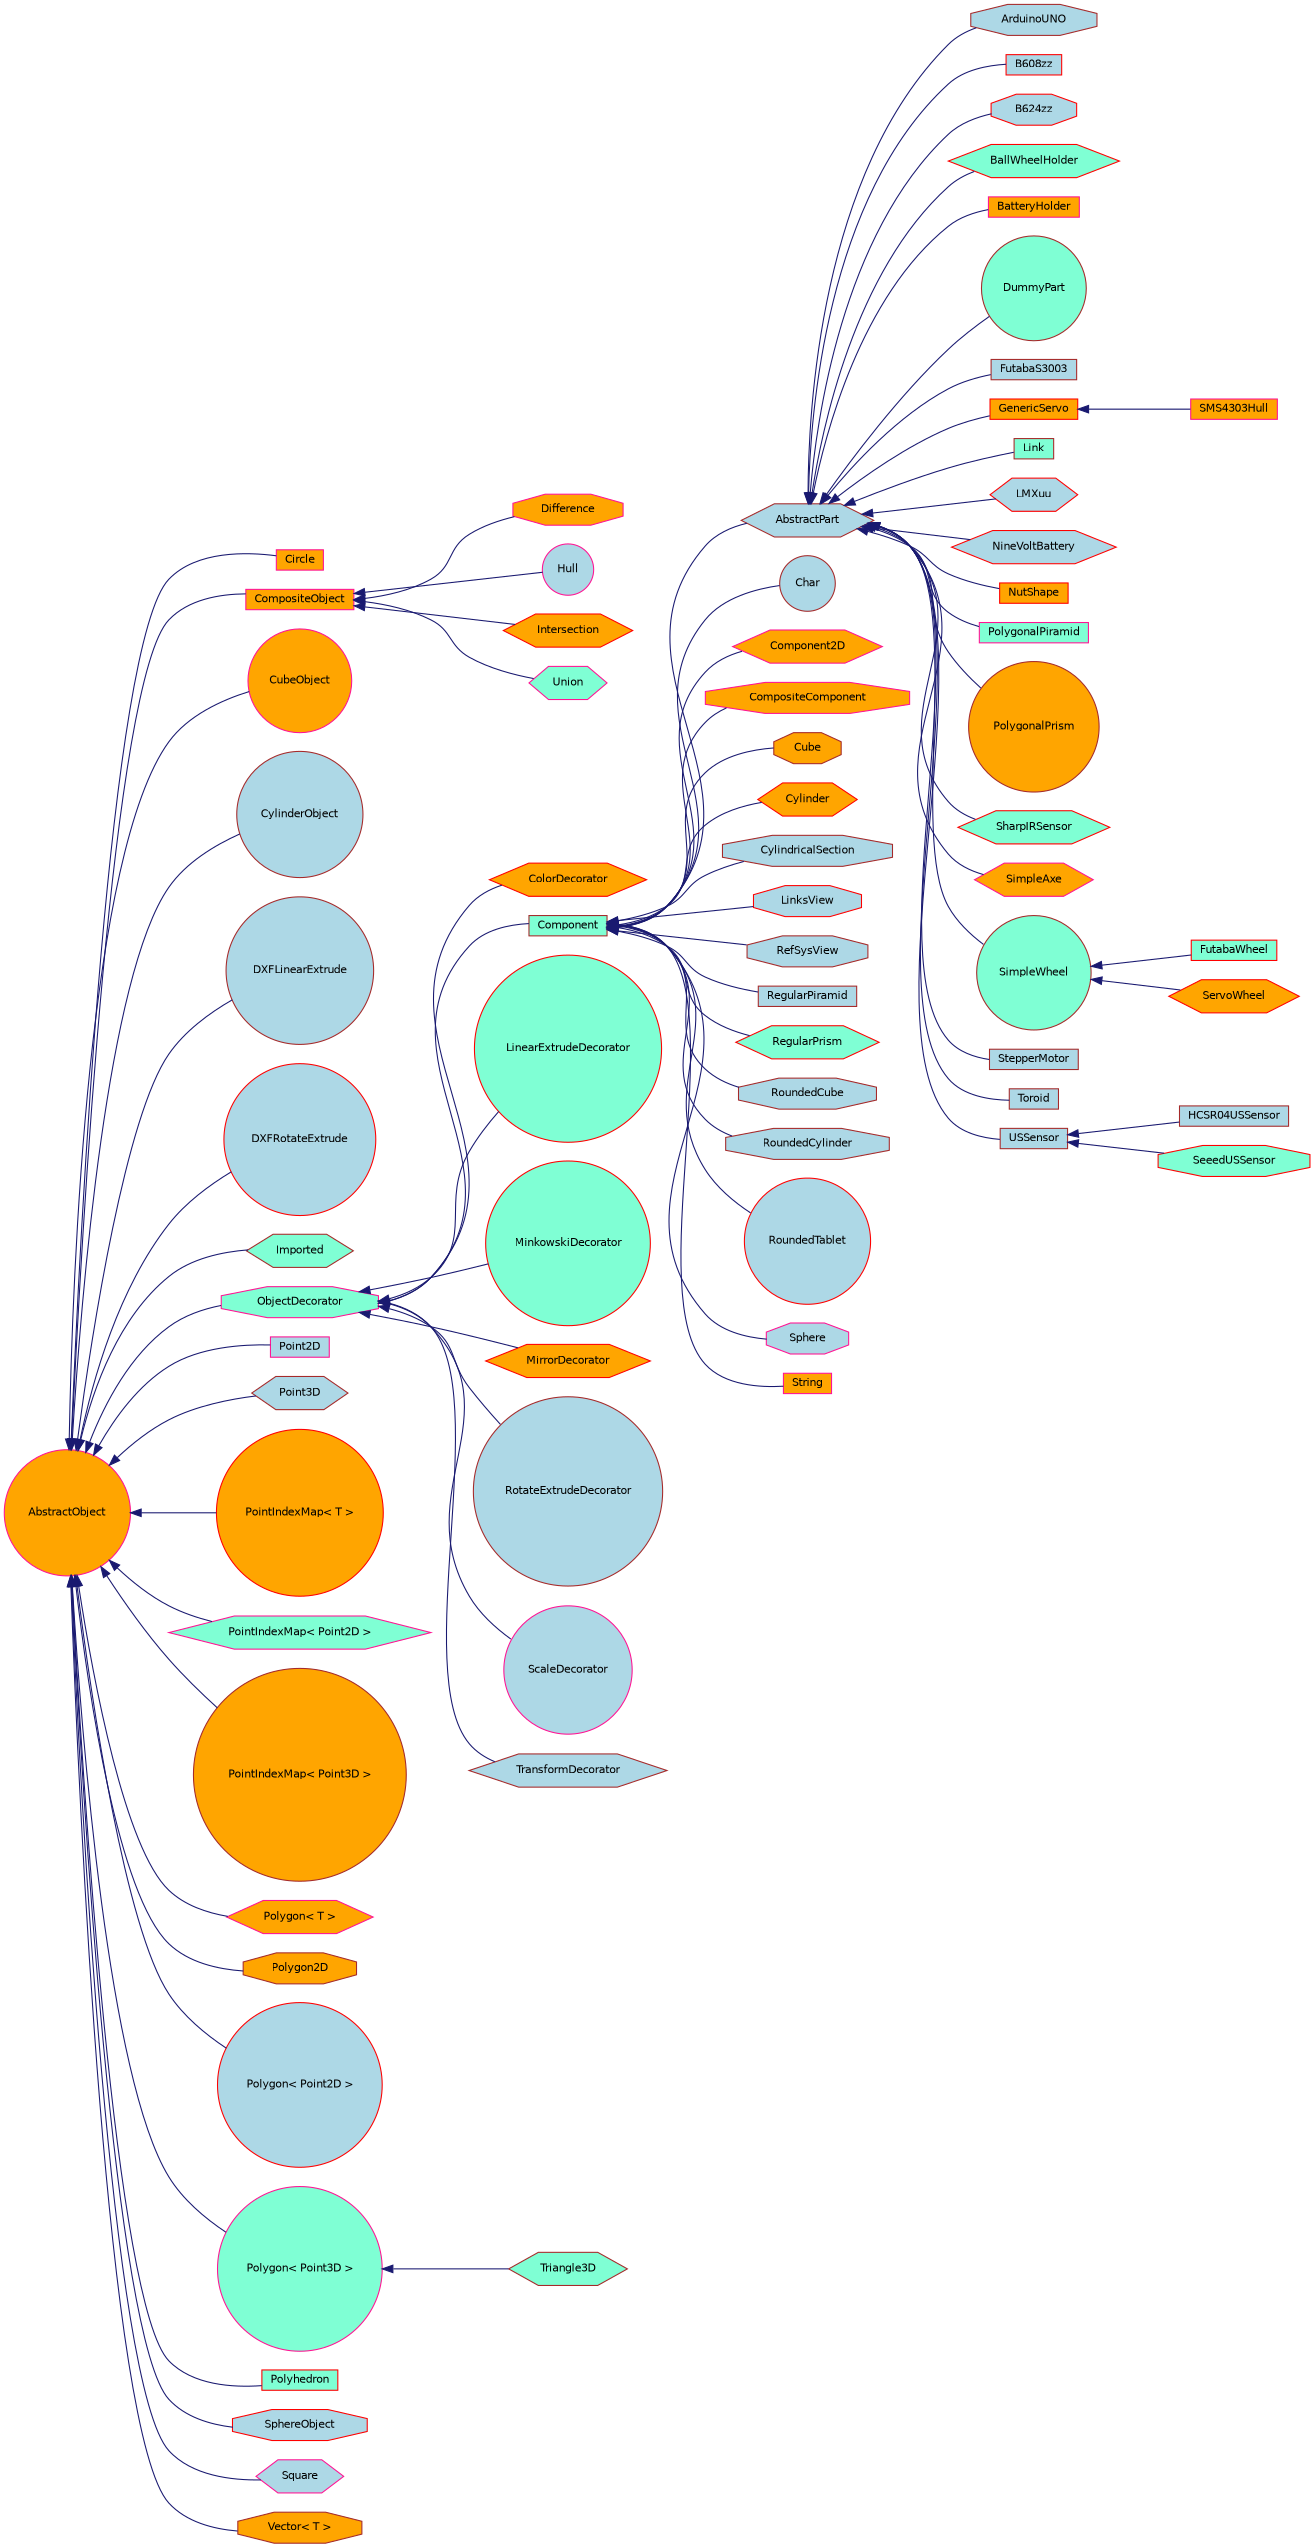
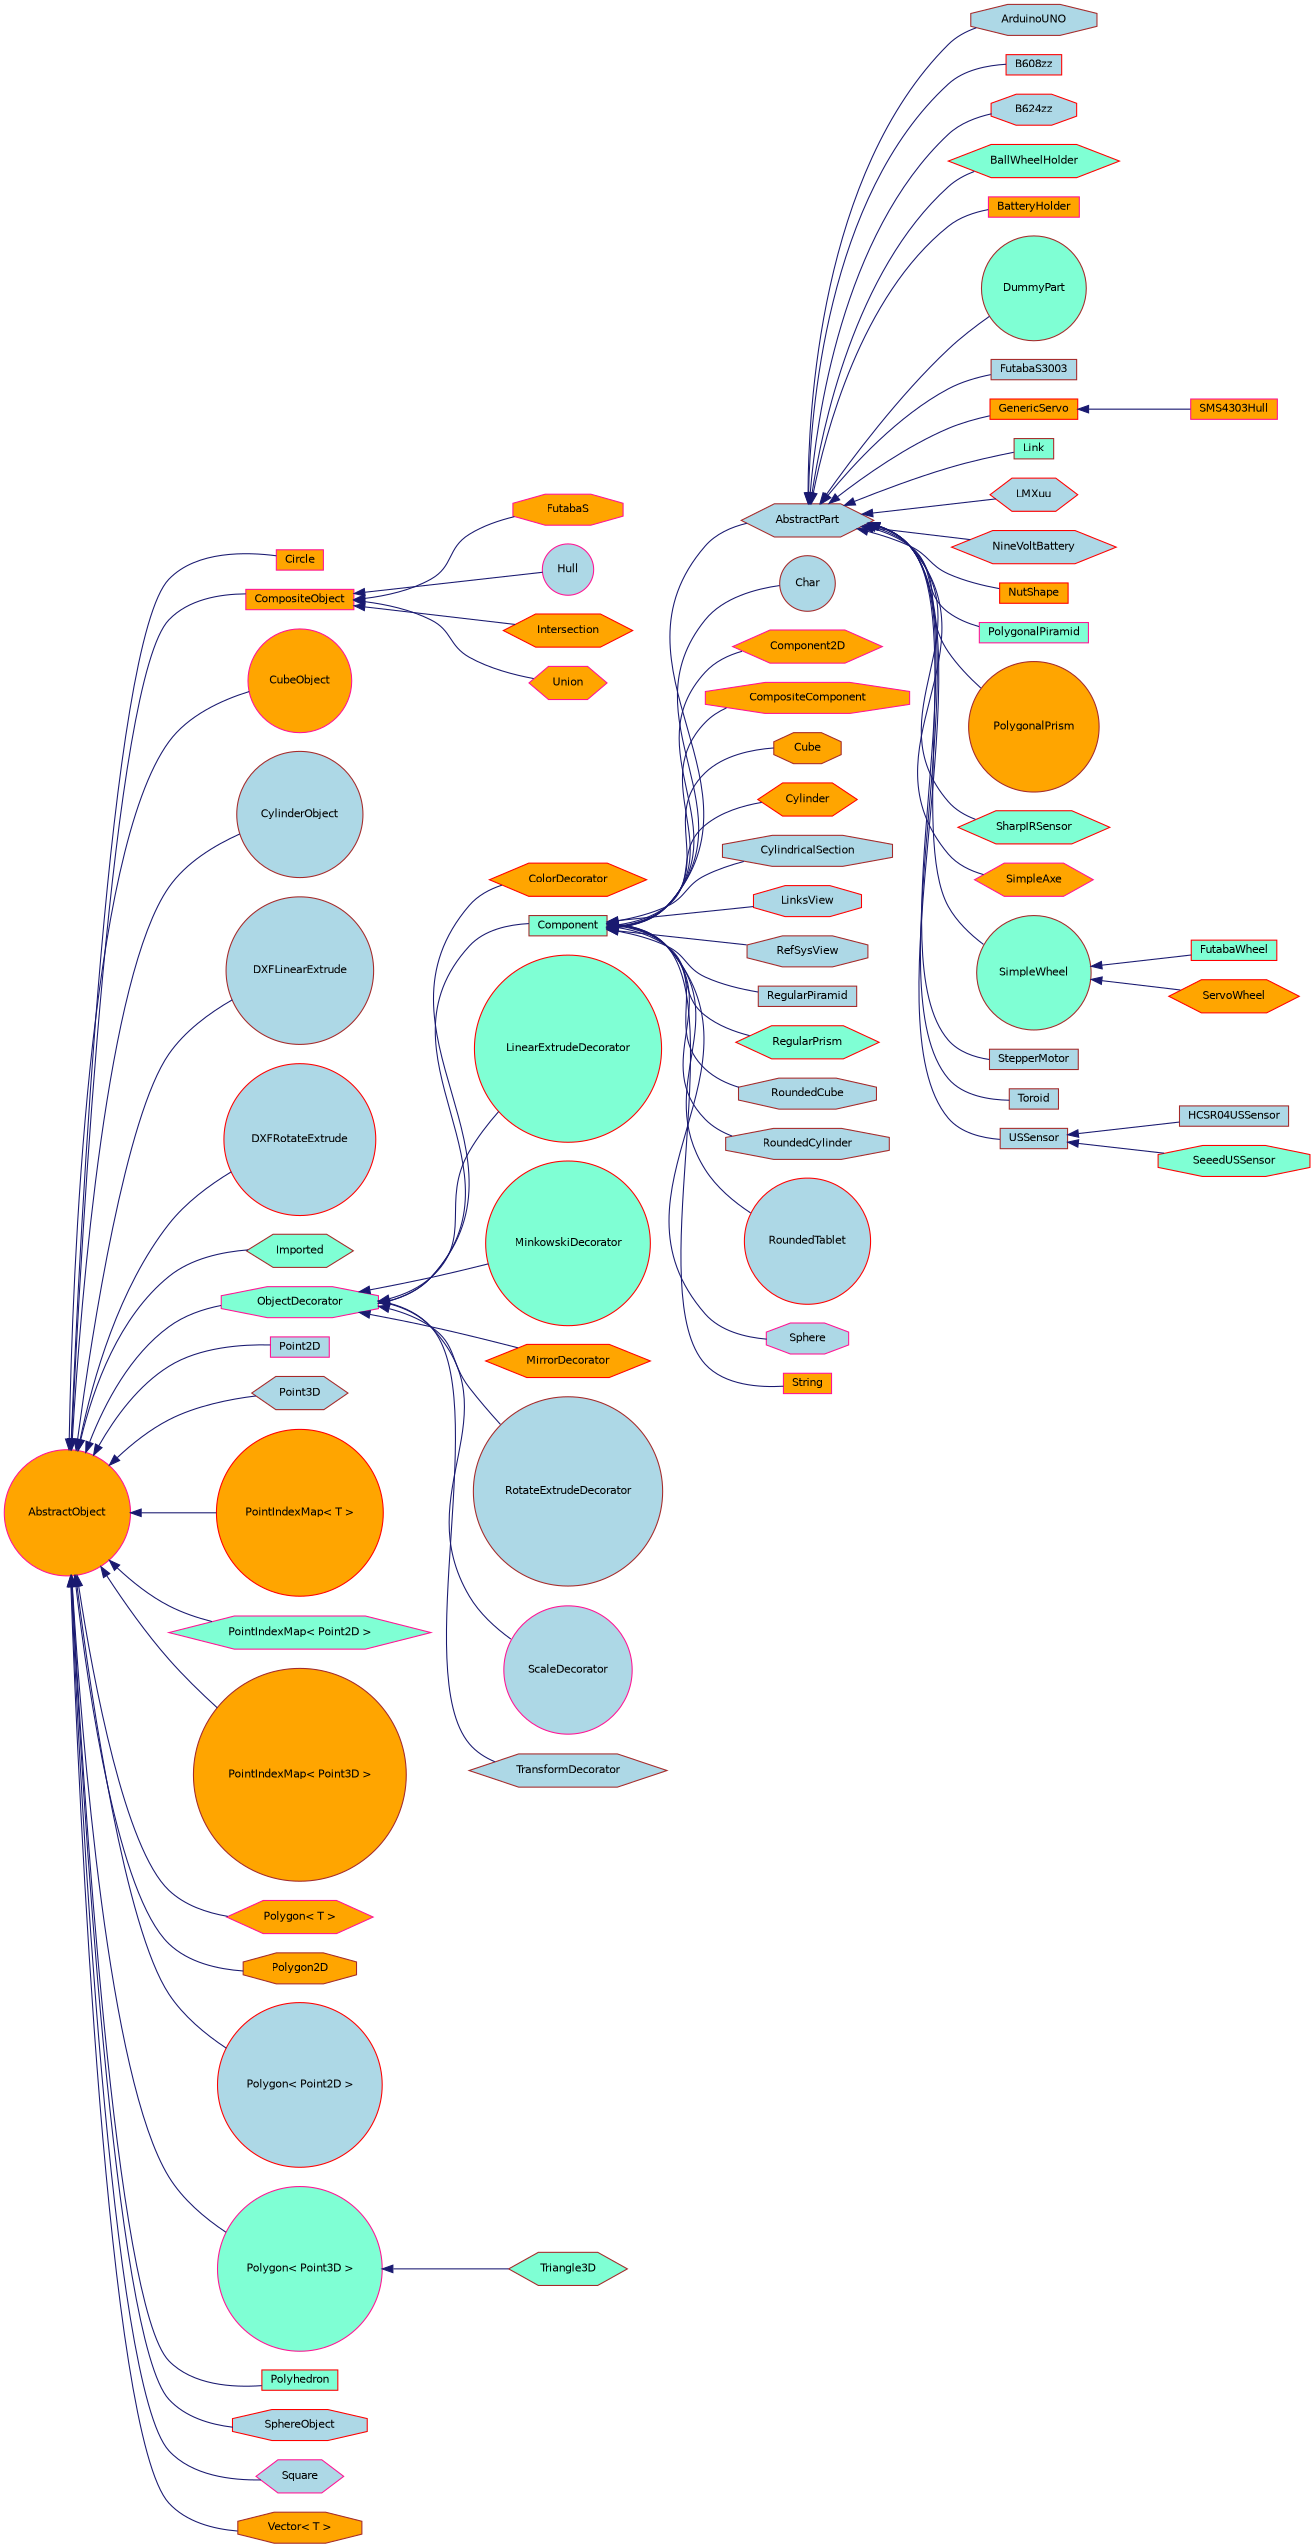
(568, 510) -> (568, 510)
(568, 683) -> (568, 683)
